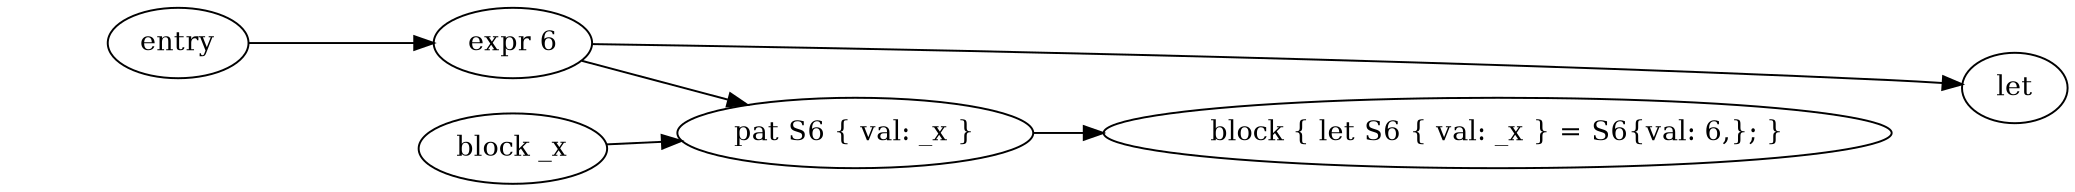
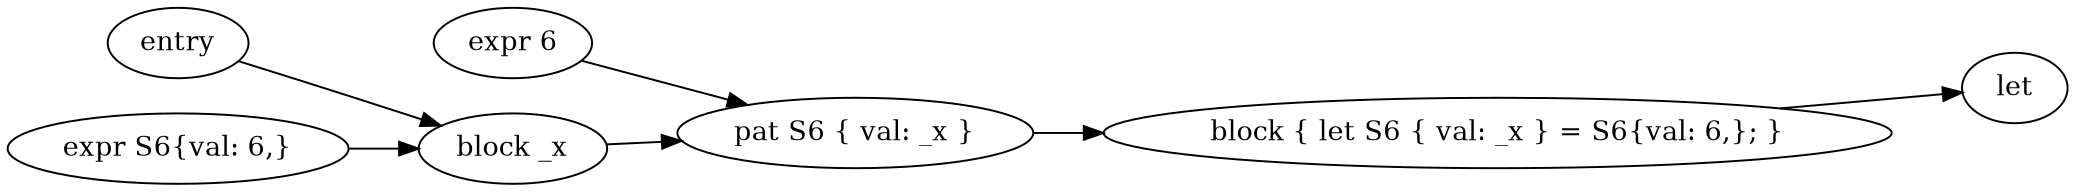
(331, 43) -> (330, 90)
(1267, 58) -> (1861, 101)
none -> (178, 149)
